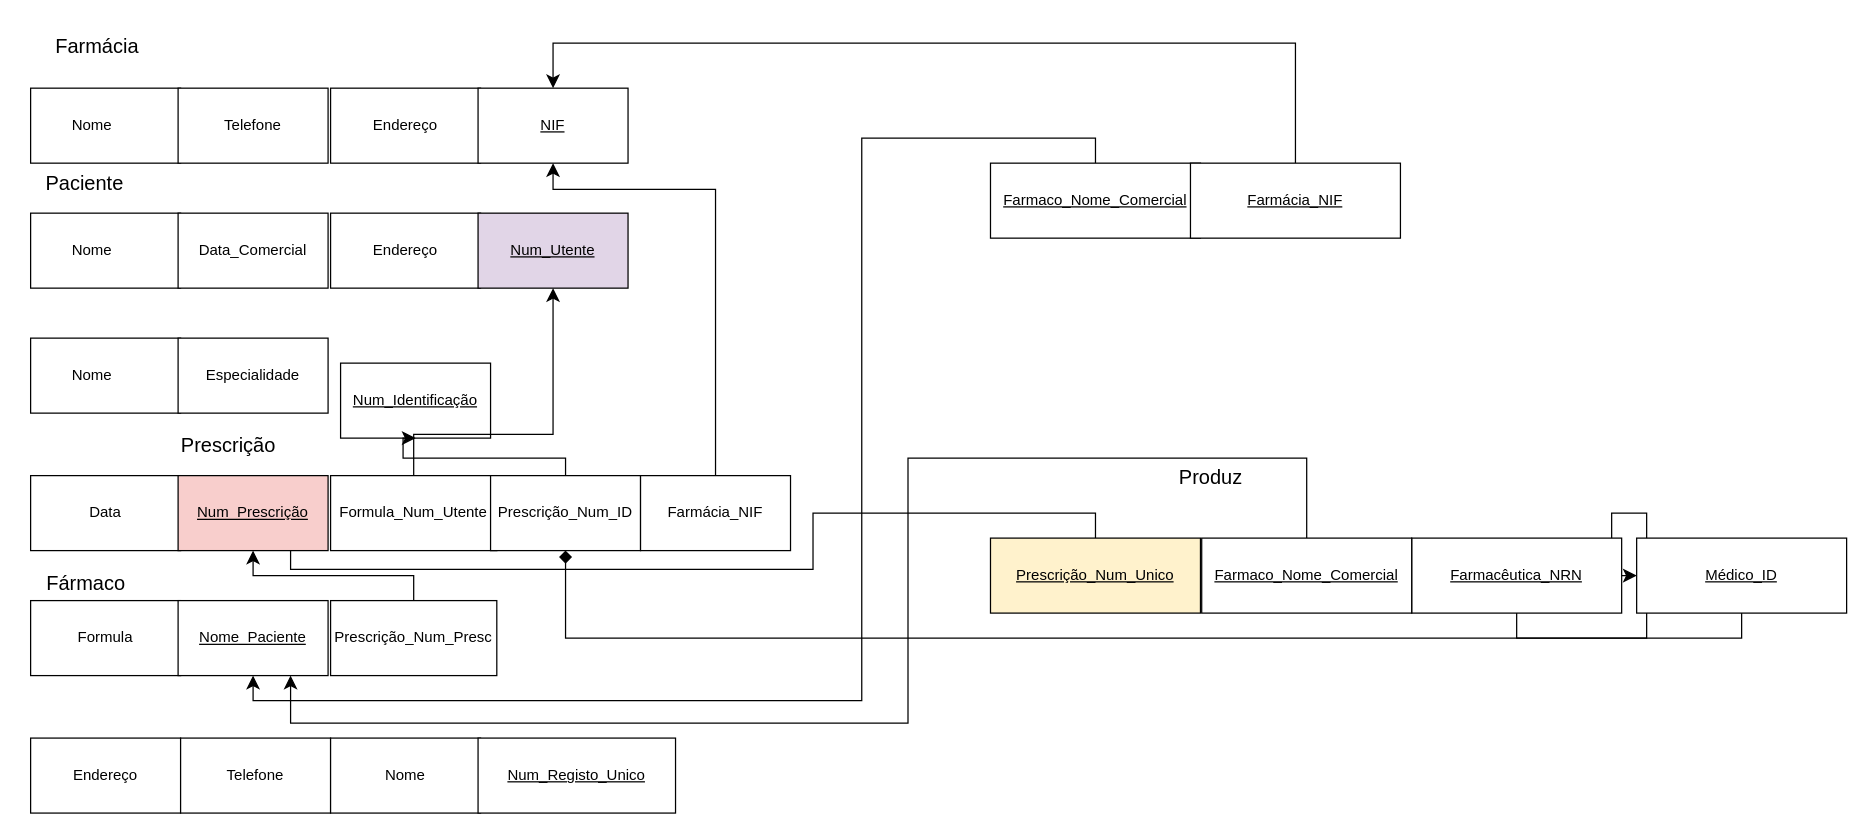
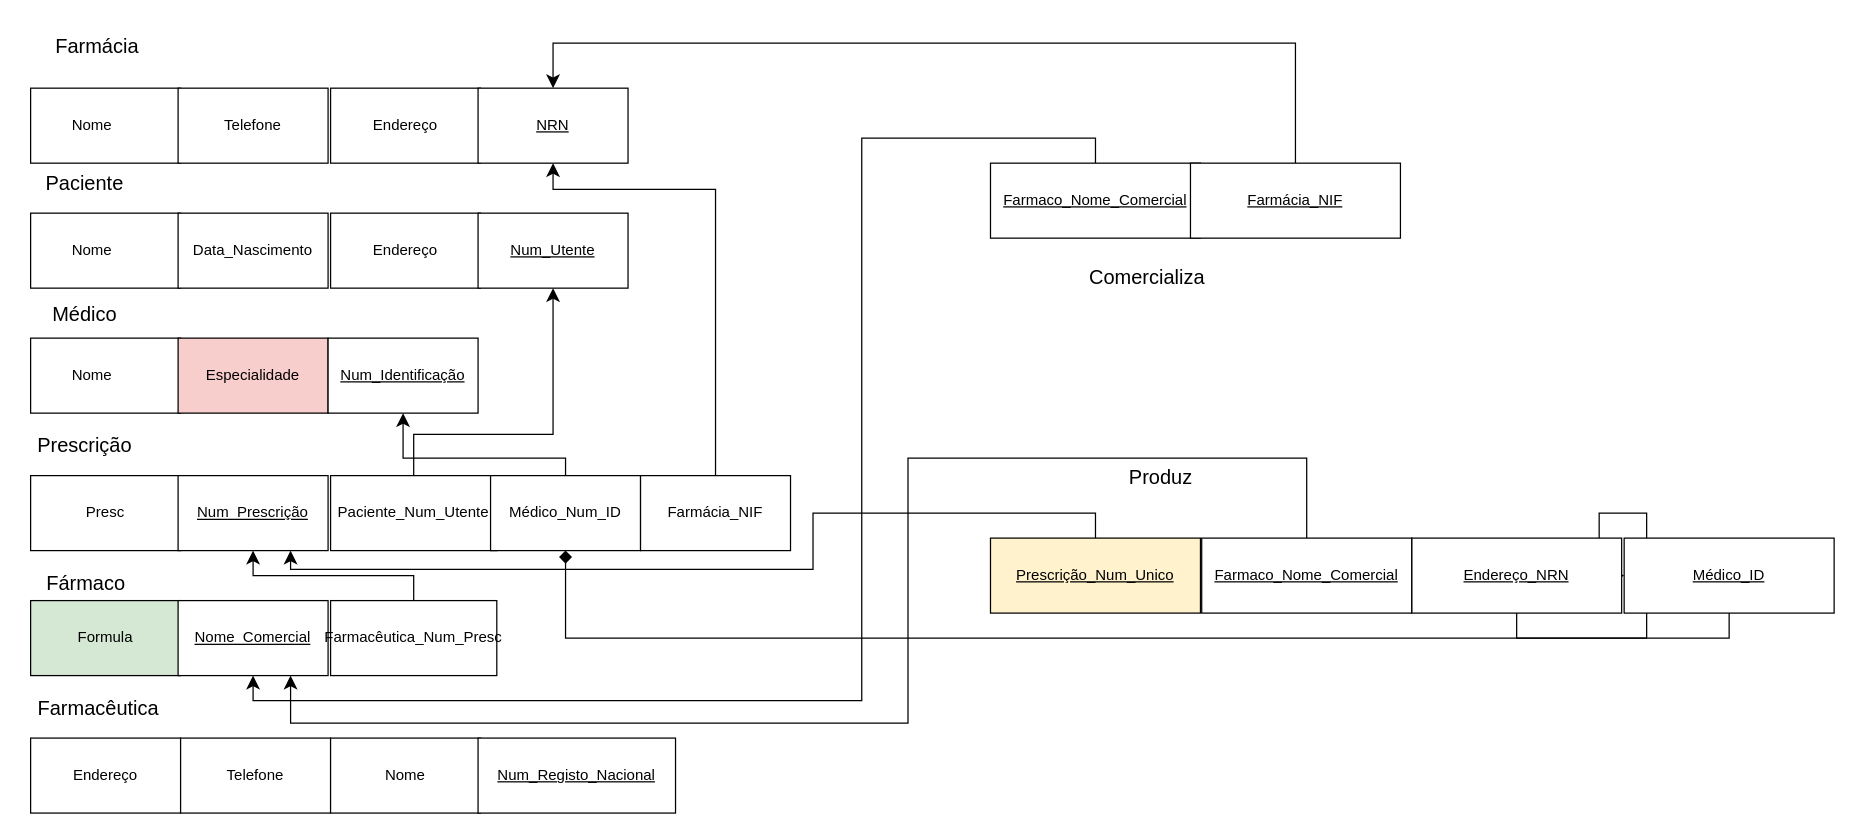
(553, 126) -> (553, 126)
(253, 251) -> (253, 251)
(553, 251) -> (553, 251)
none -> (1147, 276)
none -> (84, 314)
(253, 376) -> (253, 376)
(416, 401) -> (403, 376)
(228, 445) -> (84, 445)
(1210, 476) -> (1160, 476)
(106, 513) -> (106, 513)
(253, 513) -> (253, 513)
(414, 513) -> (414, 513)
(566, 513) -> (566, 513)
(291, 558) -> (291, 563)
(1517, 576) -> (1517, 576)
(1742, 576) -> (1729, 576)
(106, 638) -> (106, 638)
(253, 638) -> (253, 638)
(414, 638) -> (414, 638)
none -> (98, 708)
(577, 776) -> (577, 776)
